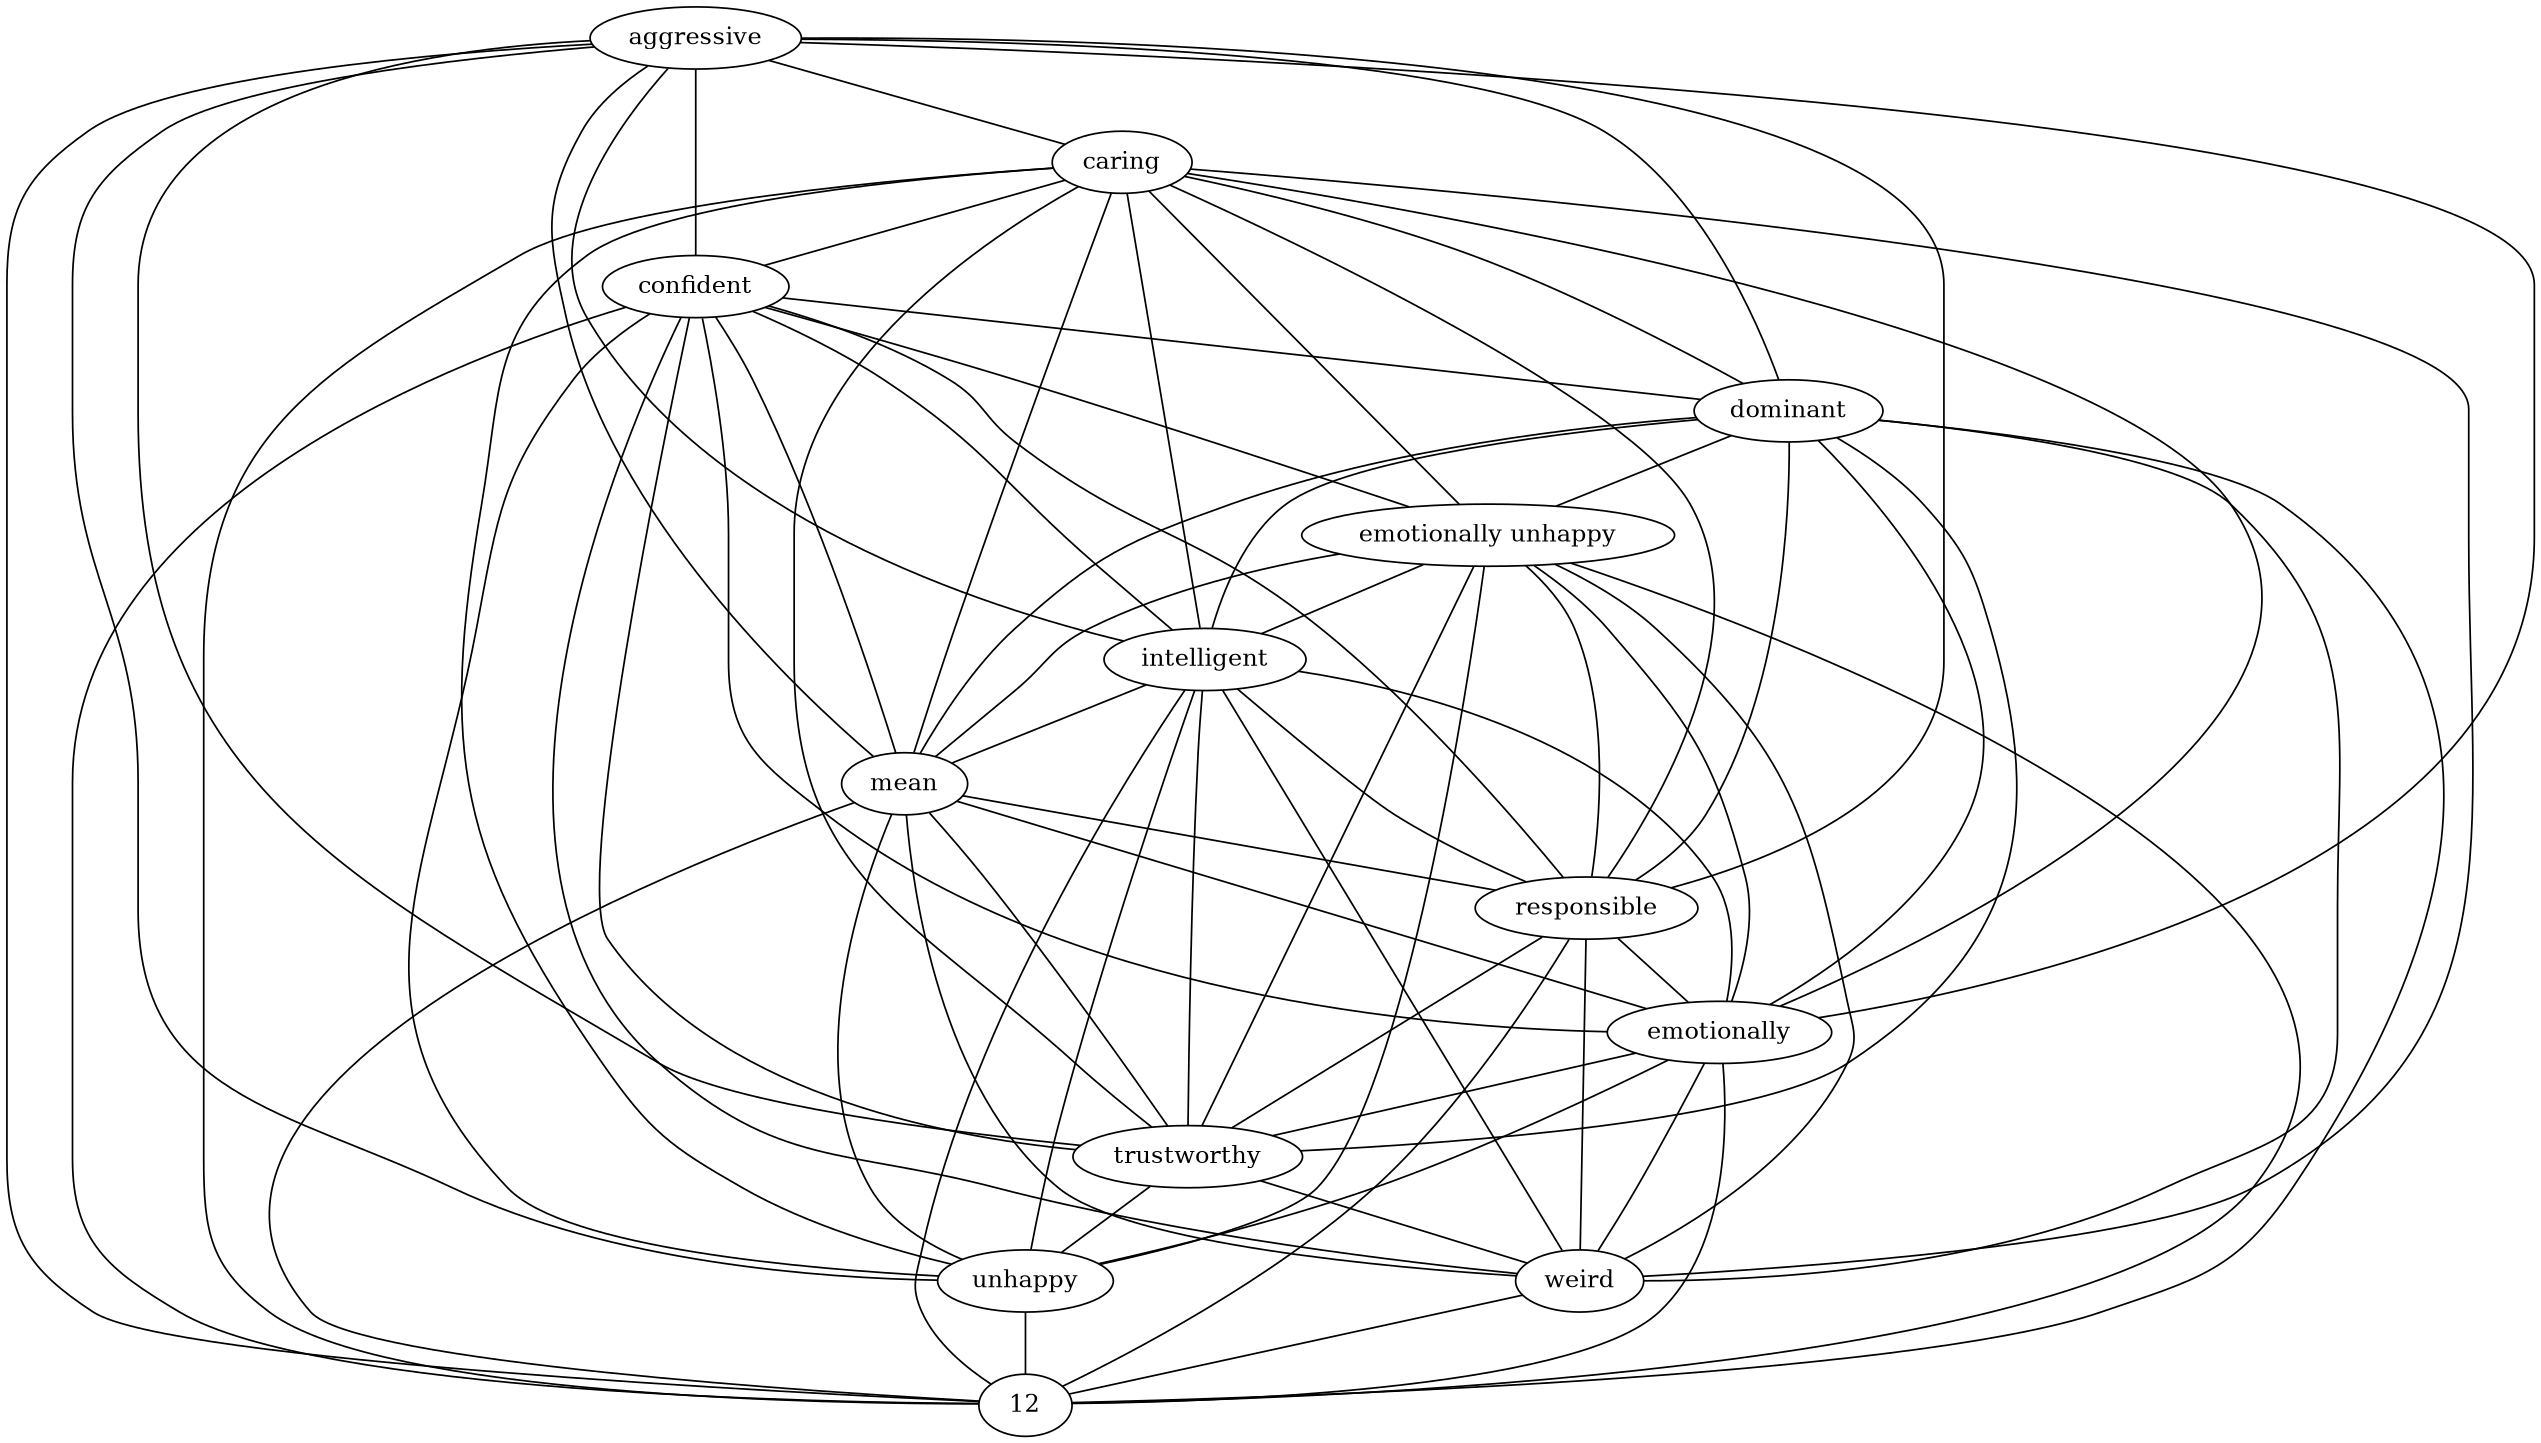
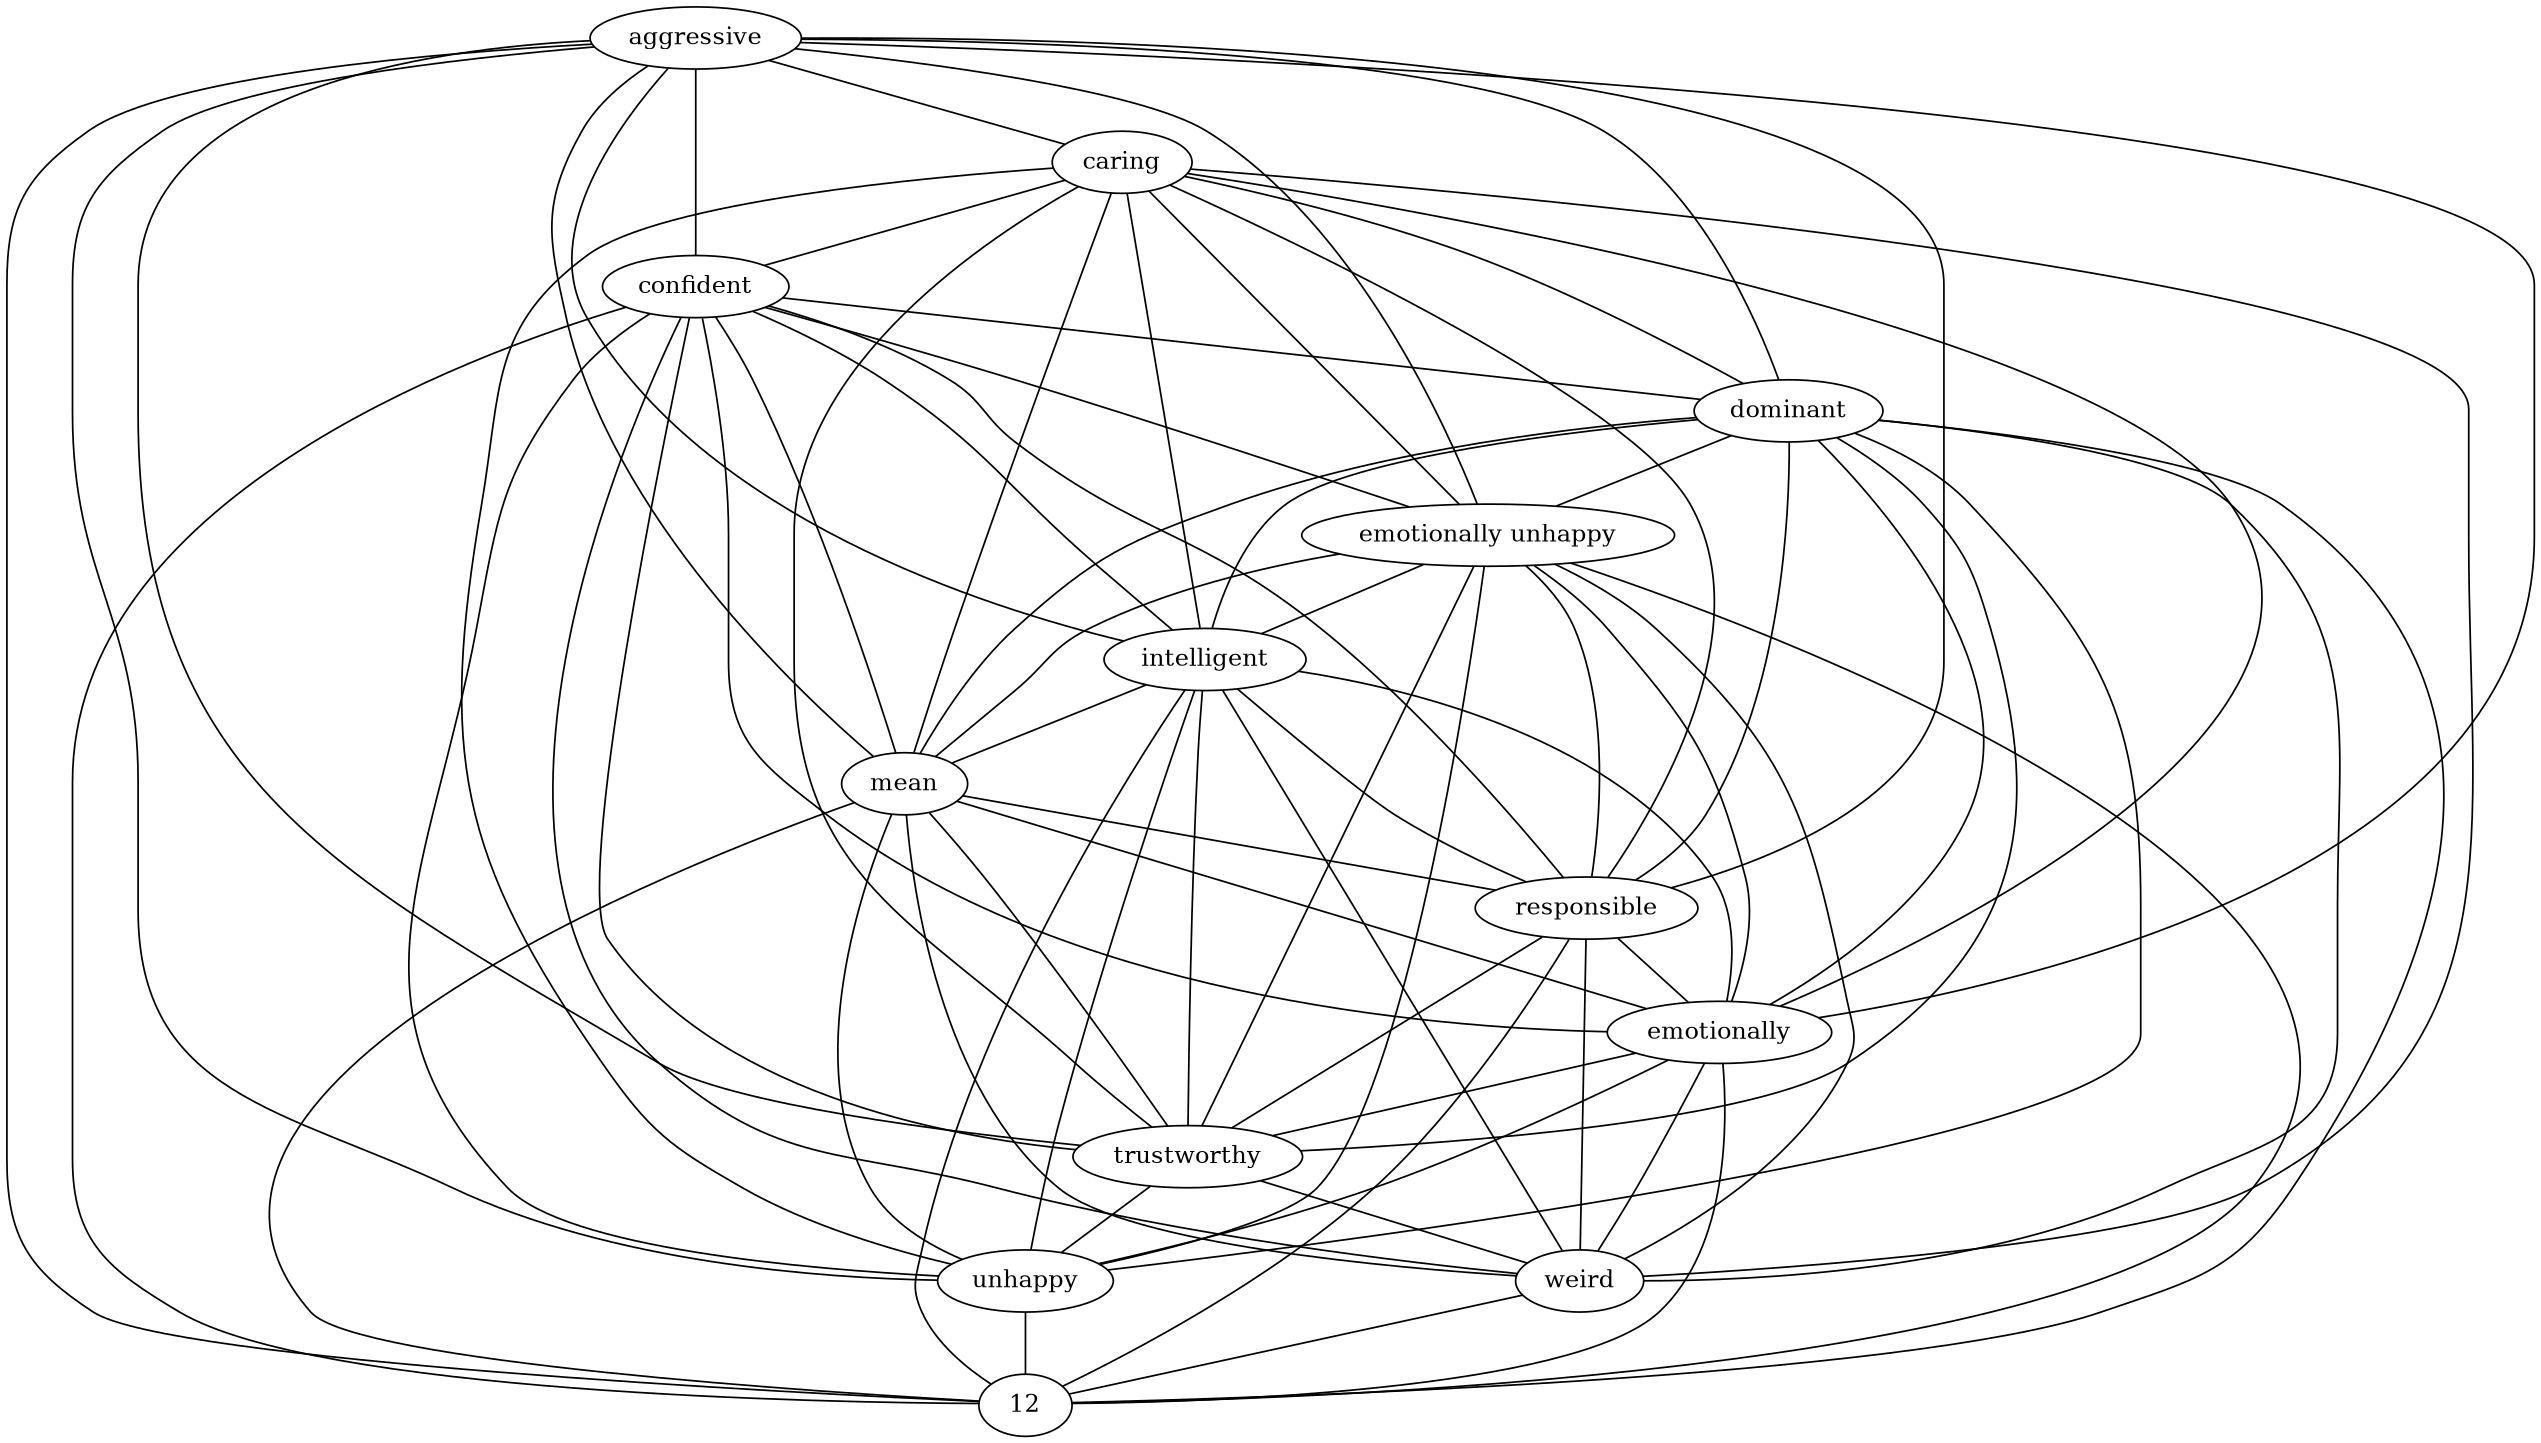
none -> (1225, 145)
(204, 812) -> none
none -> (1989, 1119)
